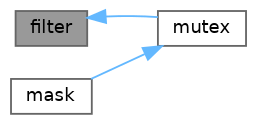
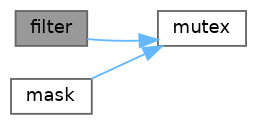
(132, 16) -> (113, 41)
